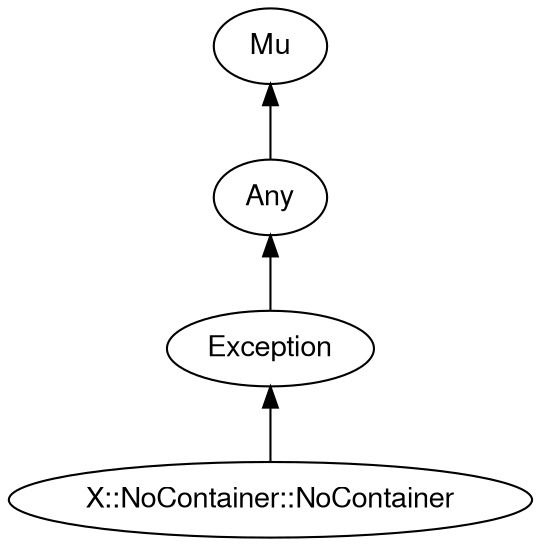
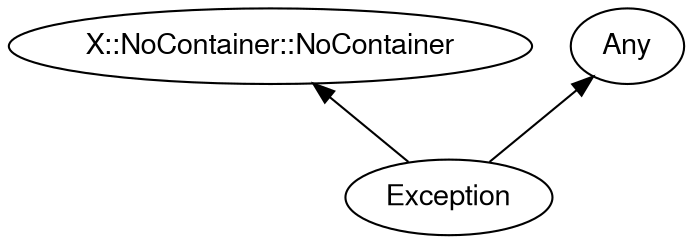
(270, 46) -> none
(270, 434) -> (369, 129)
